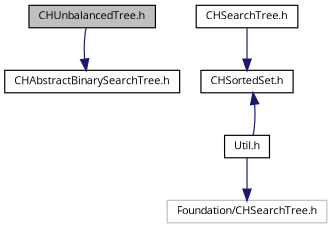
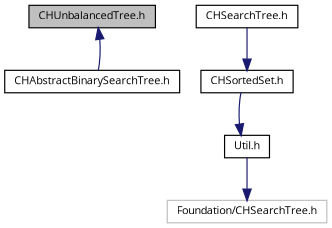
(84, 43) -> (100, 55)
(255, 120) -> (239, 108)
